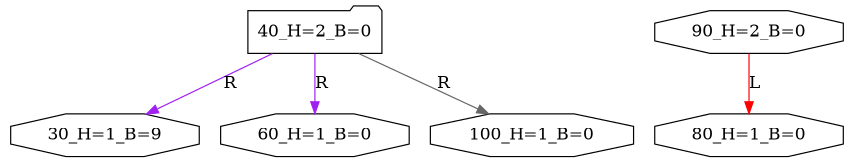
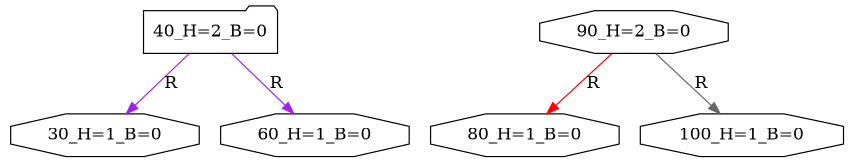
(418, 81) -> (684, 80)
(755, 84) -> (593, 84)
(105, 135) -> (105, 135)
